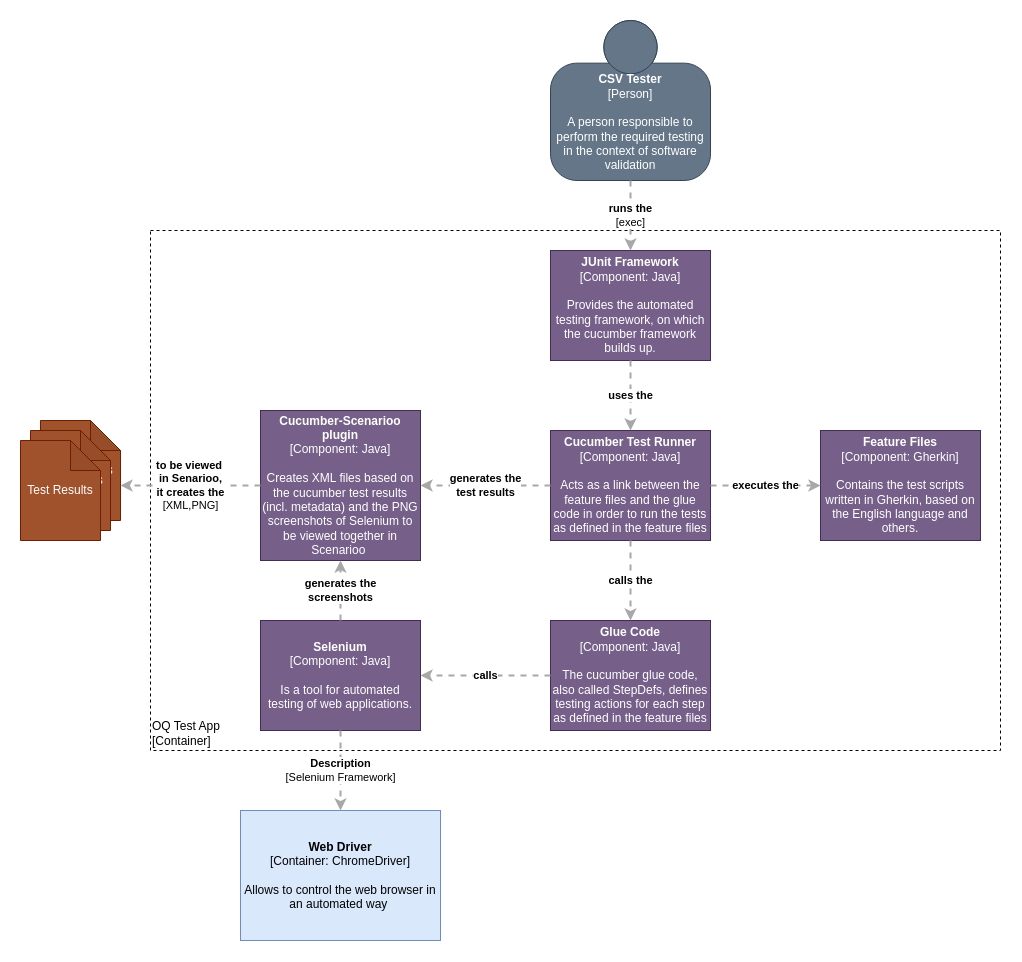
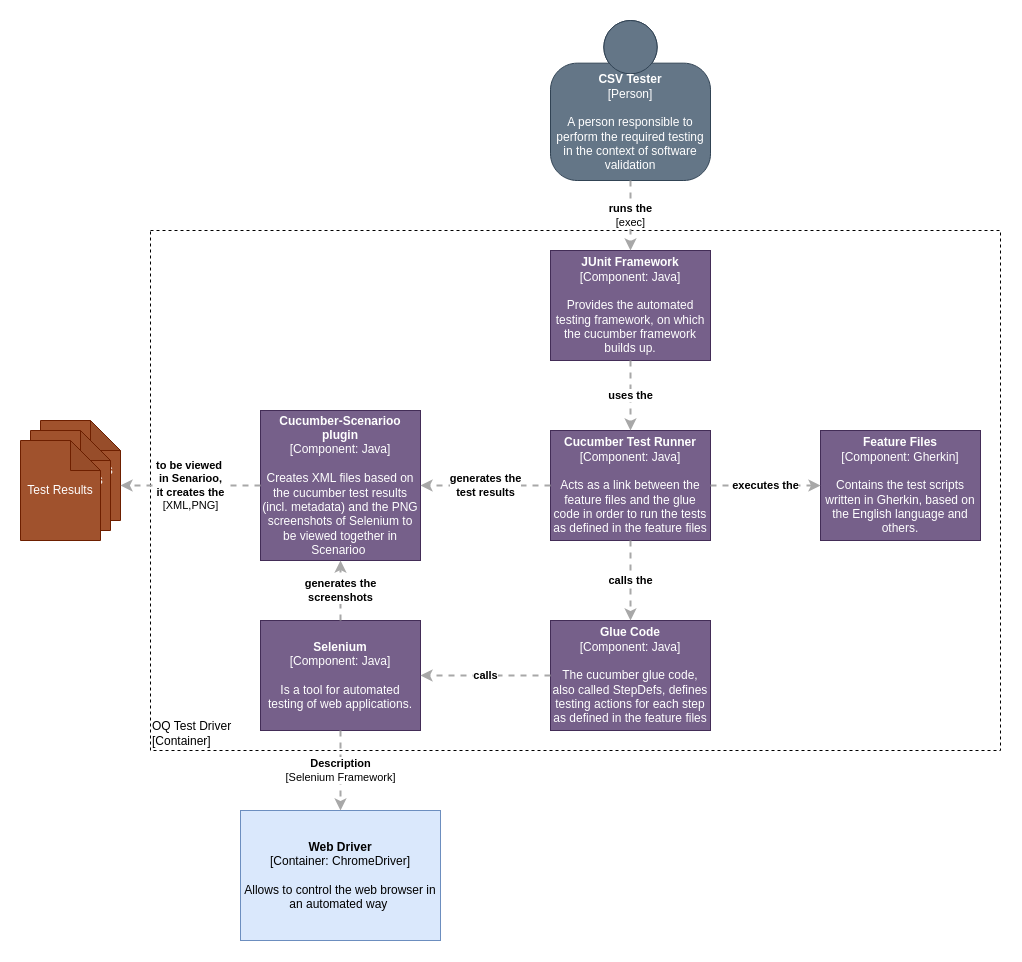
(188, 733) -> (195, 733)
